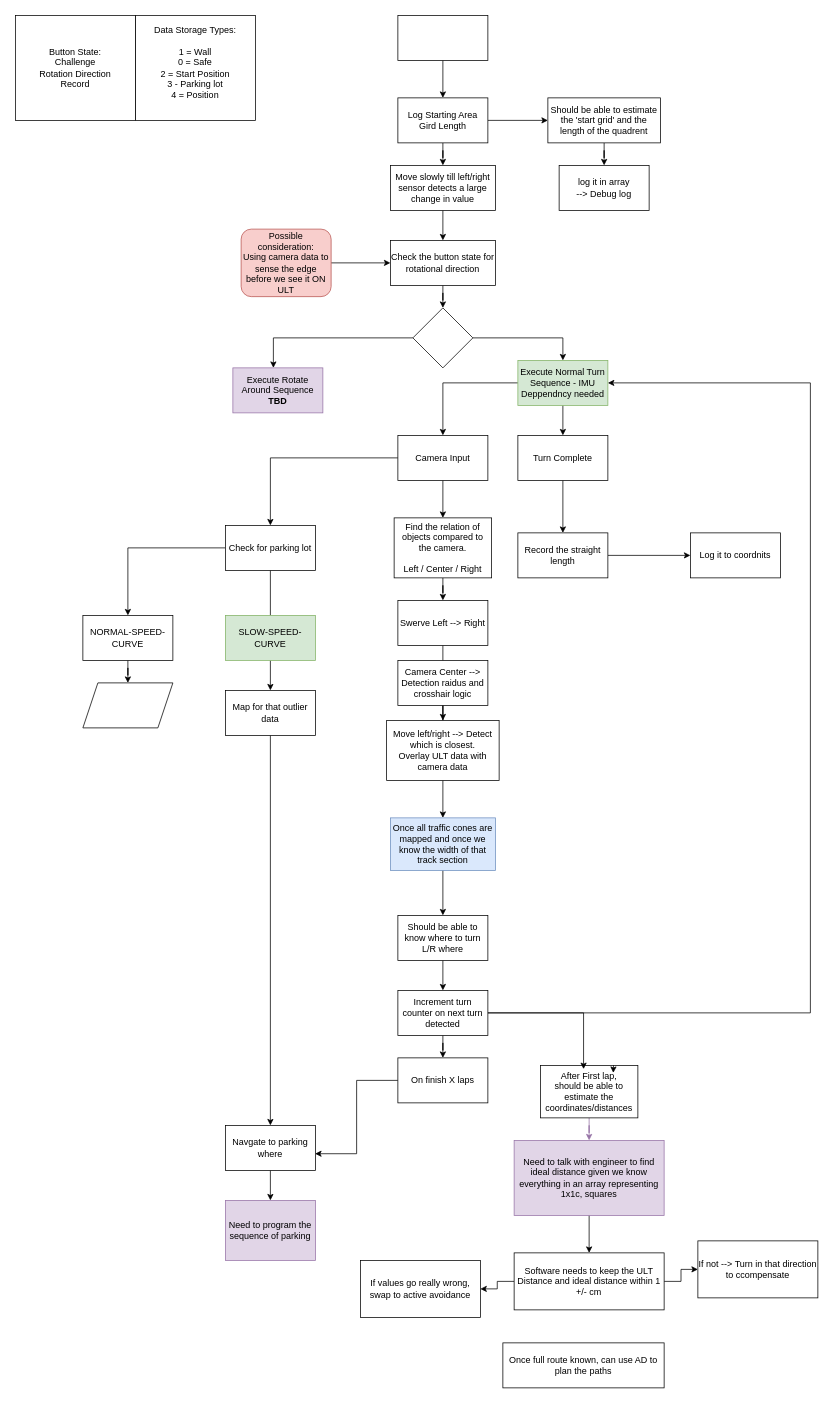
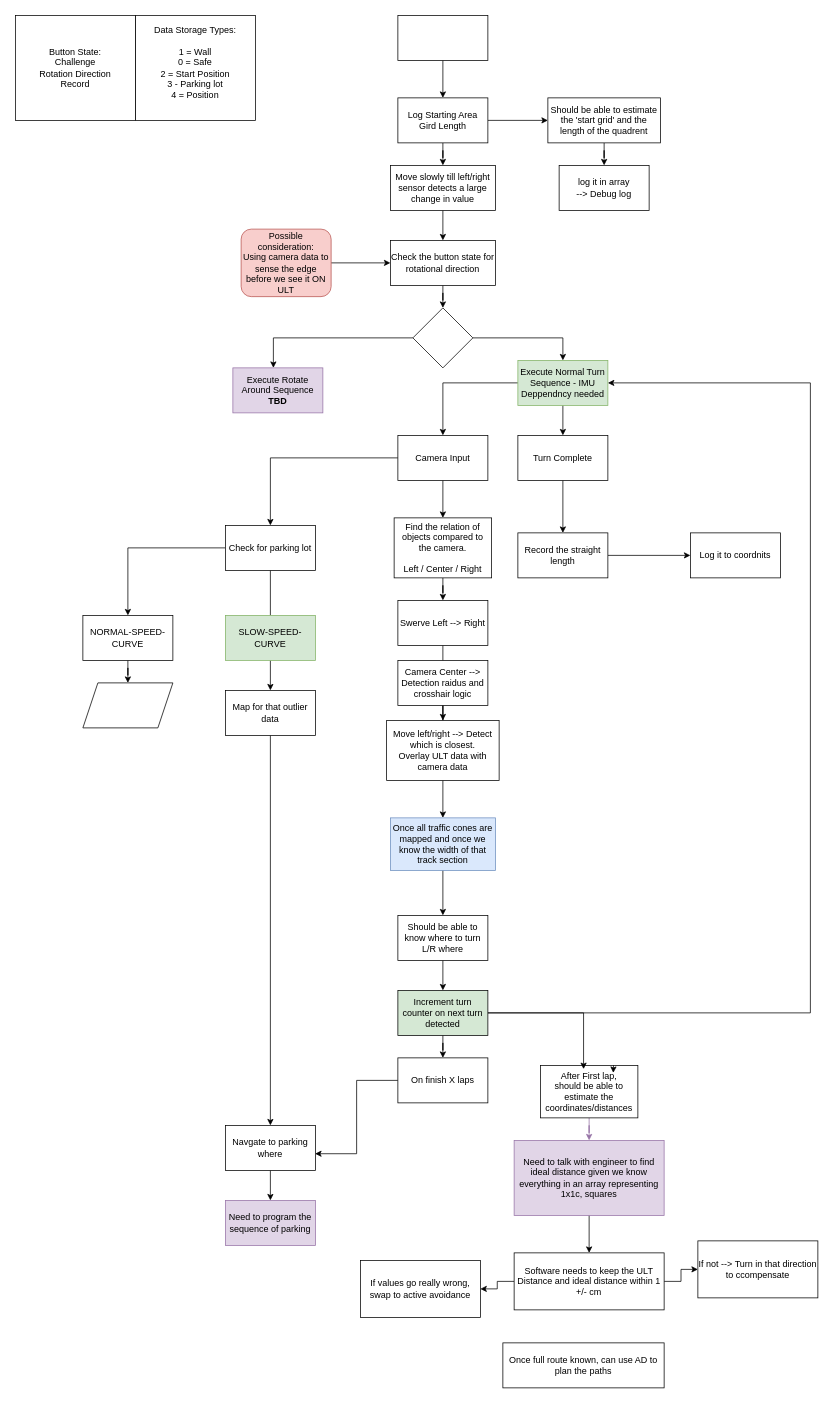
(443, 1013) -> (443, 1013)
(270, 1230) -> (270, 1223)
